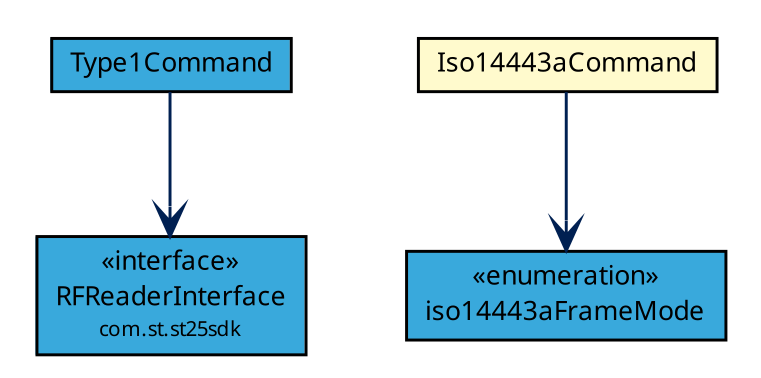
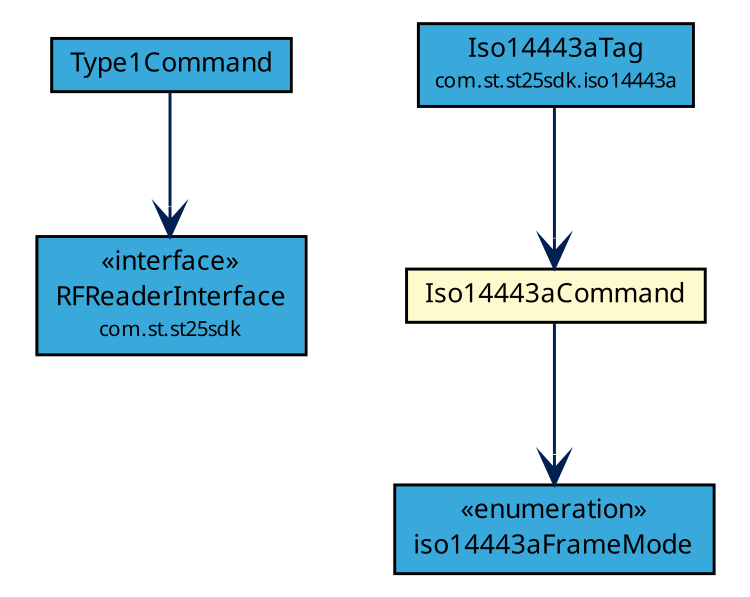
none -> (554, 65)
